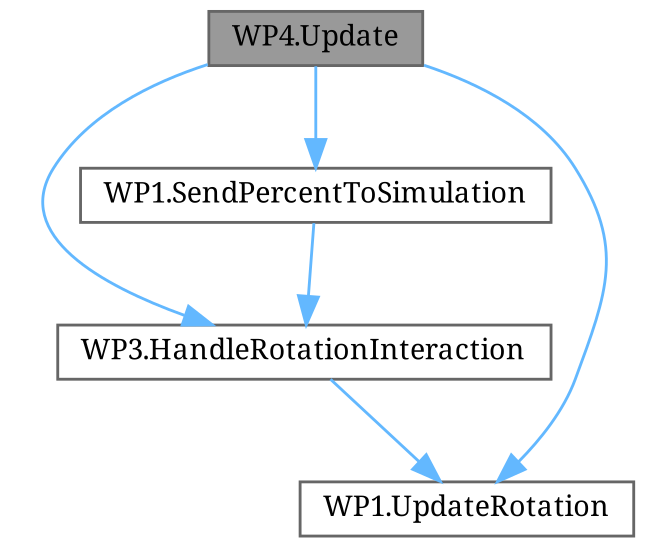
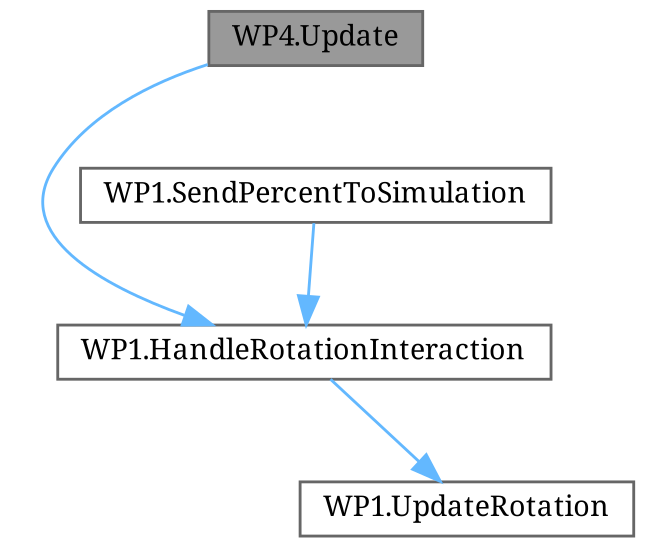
(316, 103) -> none
(602, 230) -> none
(304, 352) -> (304, 352)
